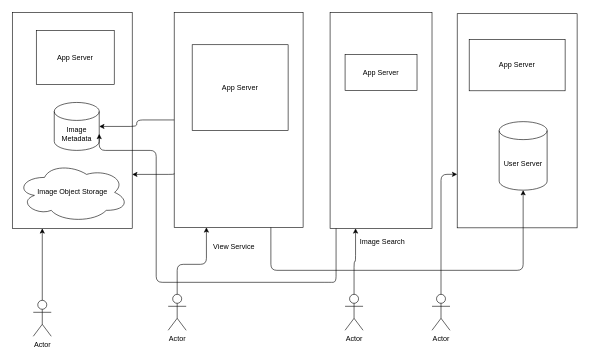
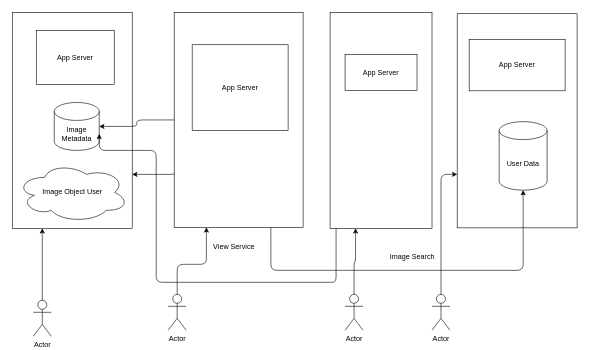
(524, 164) -> (524, 164)
(73, 192) -> (73, 192)
(383, 242) -> (413, 257)
